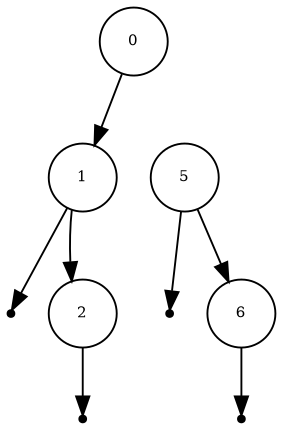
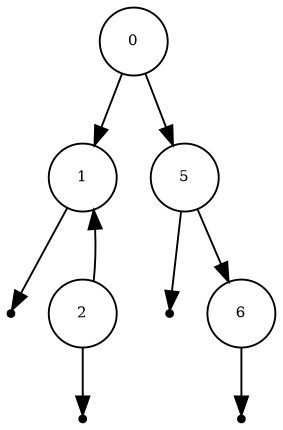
none -> (156, 101)
(70, 236) -> (95, 255)
